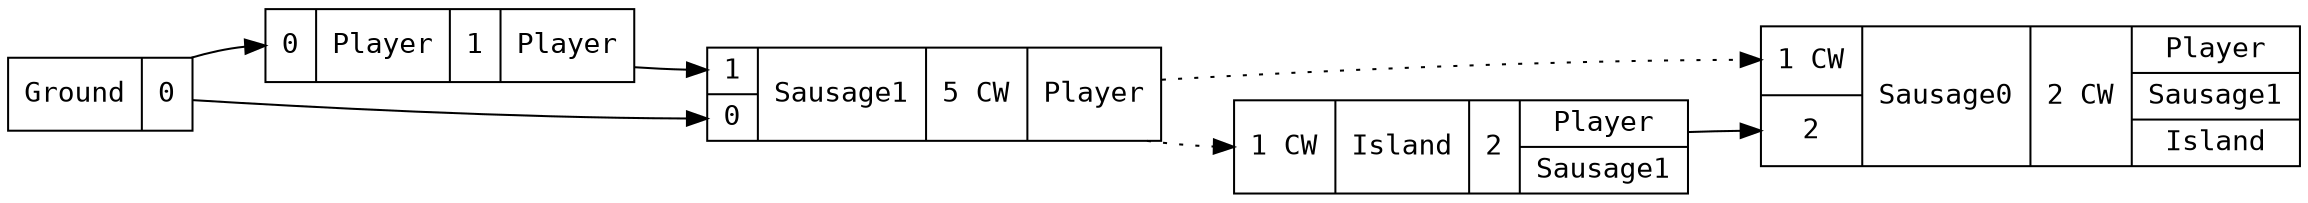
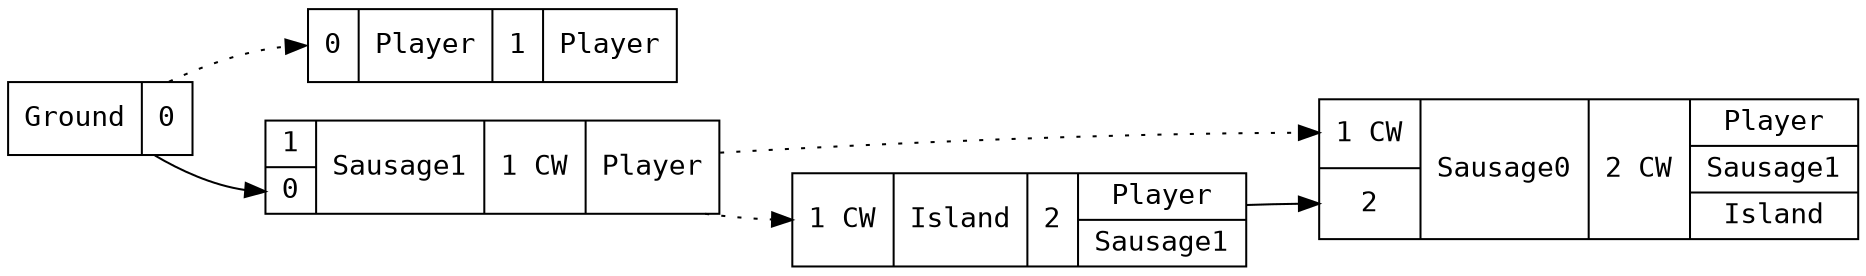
(218, 51) -> (226, 59)
(660, 69) -> none
(977, 93) -> (535, 166)
